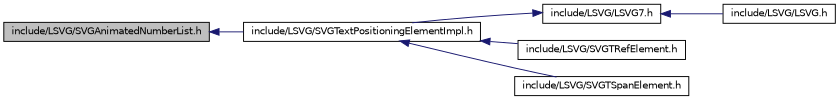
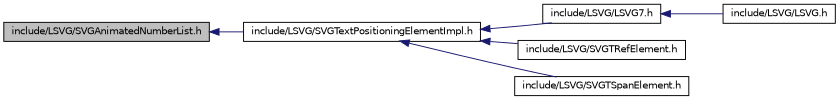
(472, 17) -> (521, 26)
